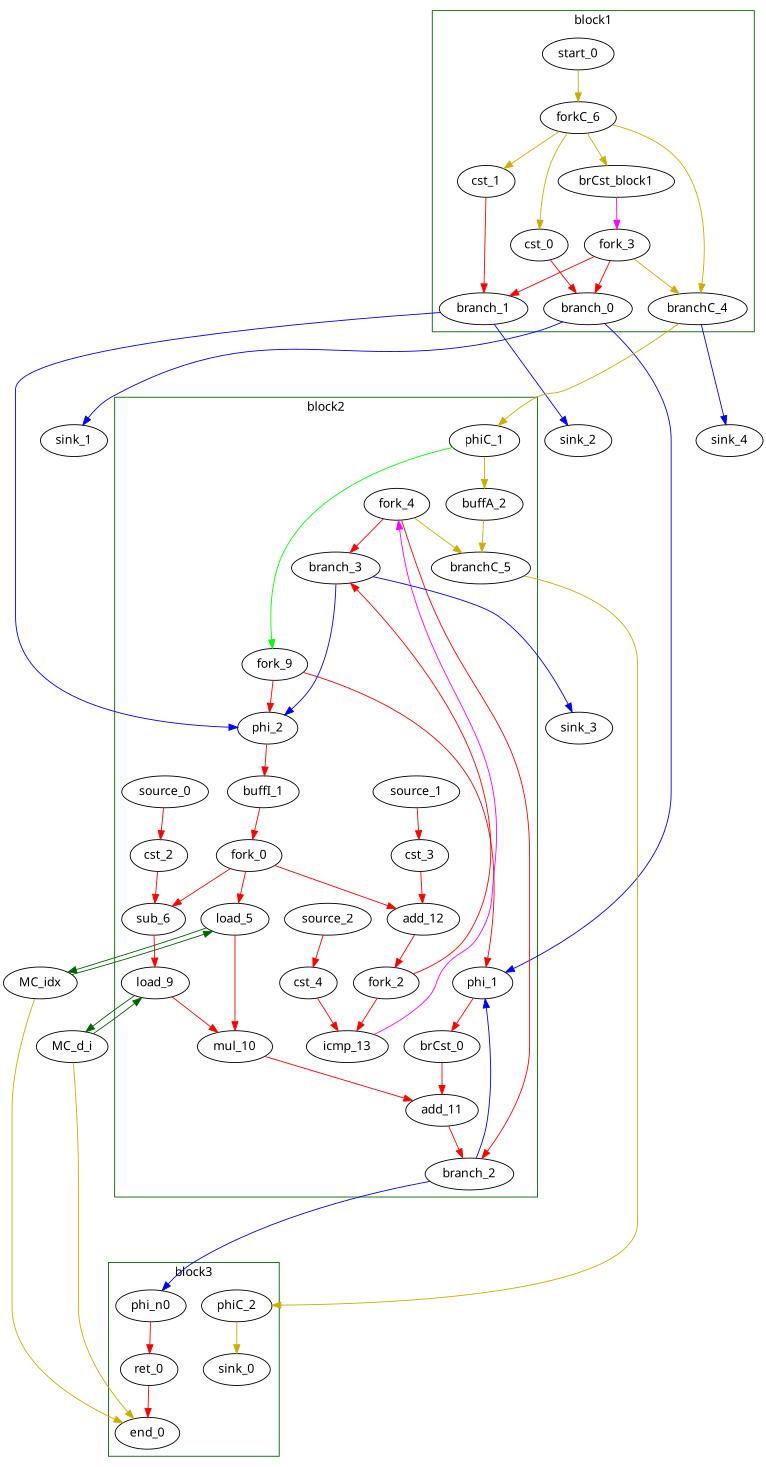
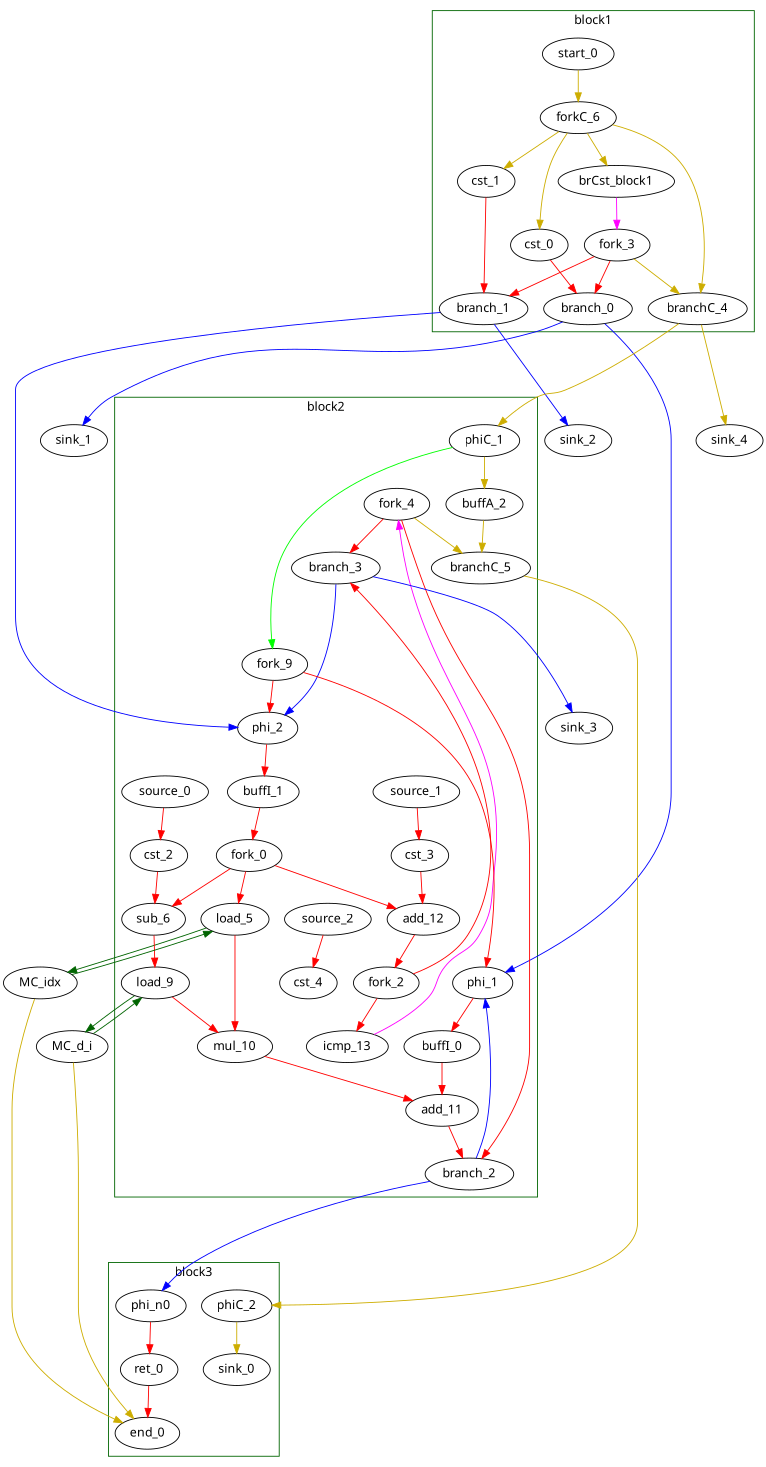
(713, 370) -> (713, 370)
(325, 1011) -> none
(442, 1047) -> (442, 1047)
